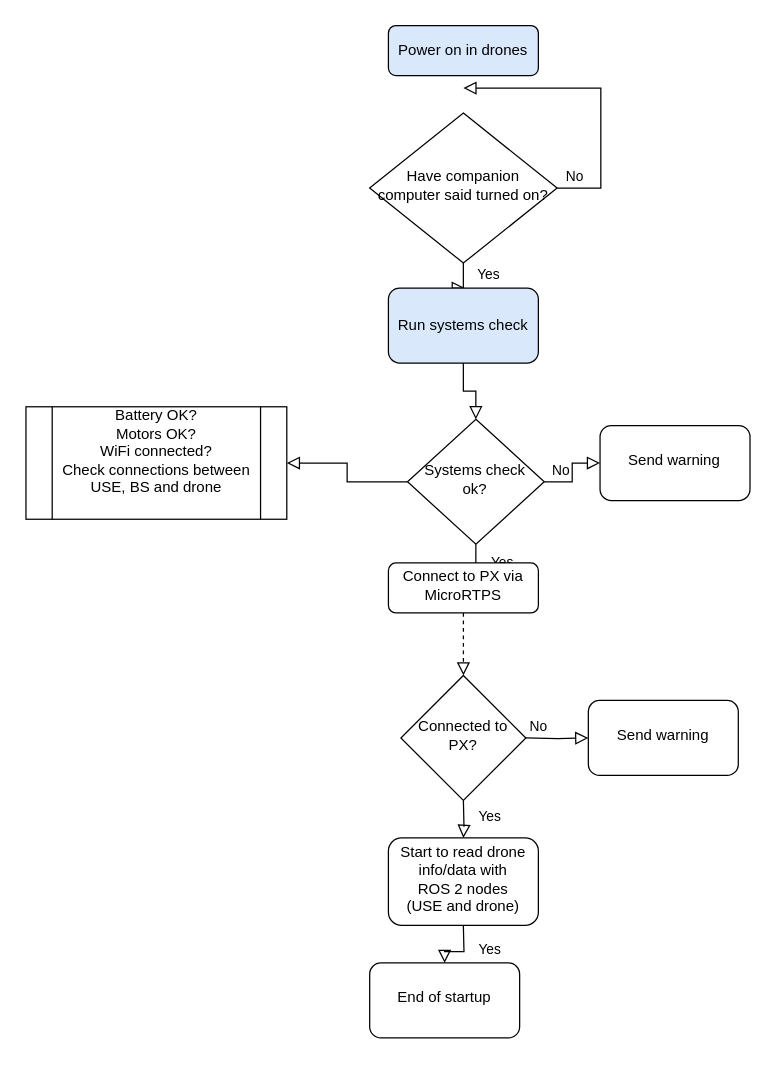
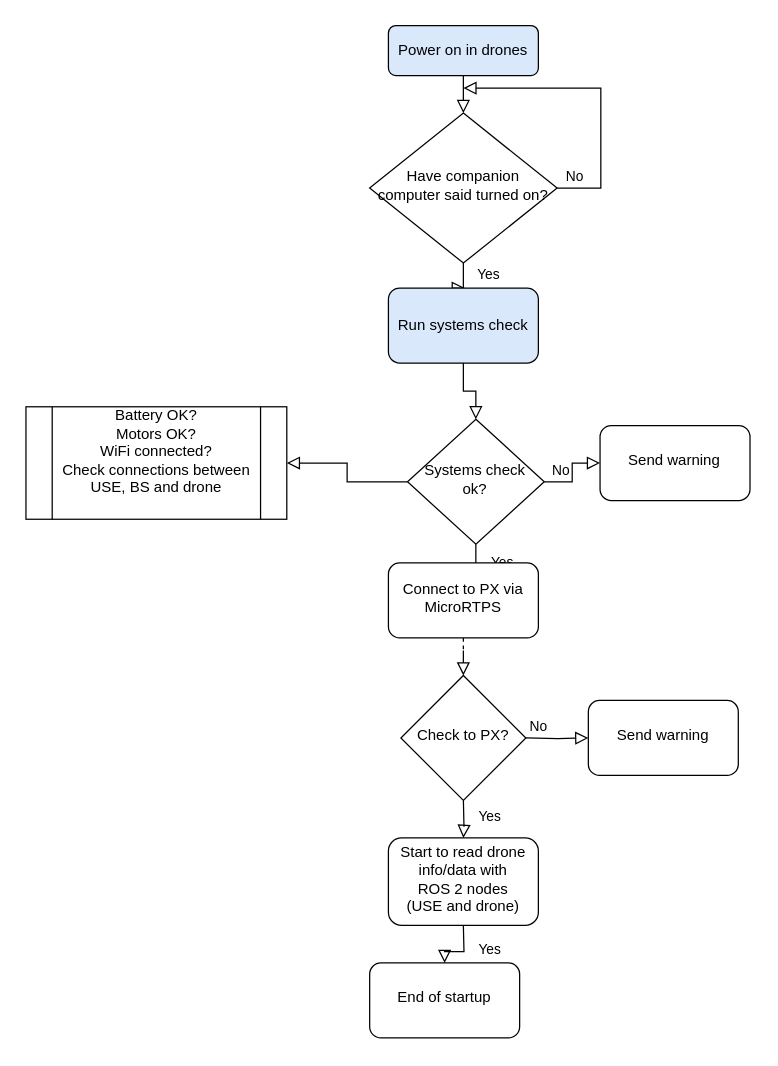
none -> (463, 100)
(463, 588) -> (463, 601)
(463, 736) -> (463, 736)
